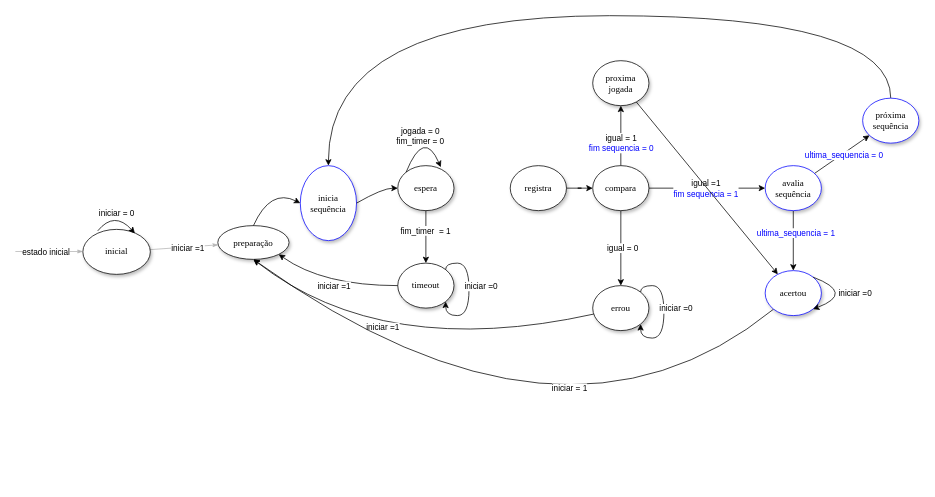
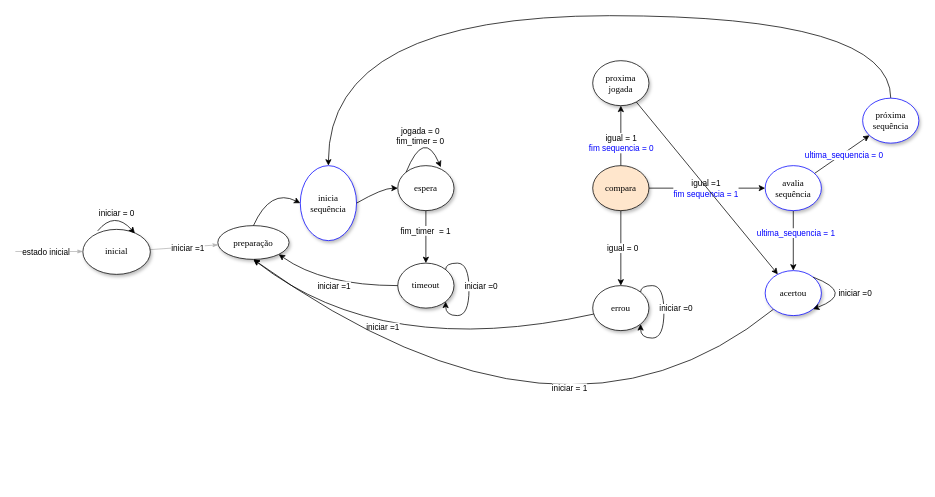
(539, 188) -> none
(581, 188) -> none
(621, 188) -> (621, 188)
